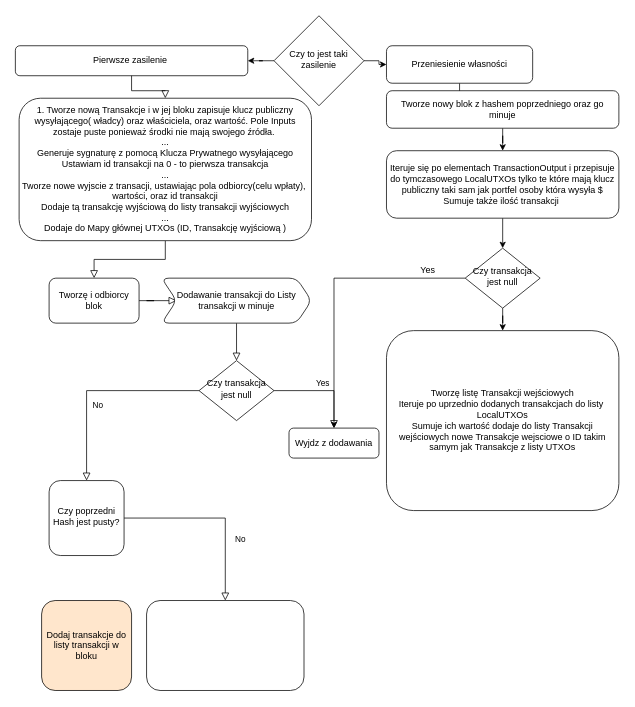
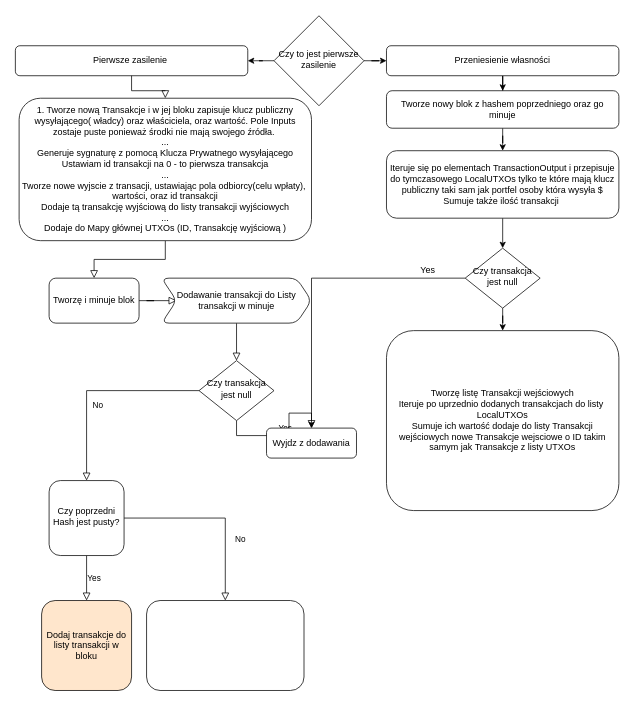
(319, 59) -> (319, 59)
(460, 64) -> (503, 60)
(94, 300) -> (94, 300)
(334, 443) -> (312, 443)
none -> (87, 574)
